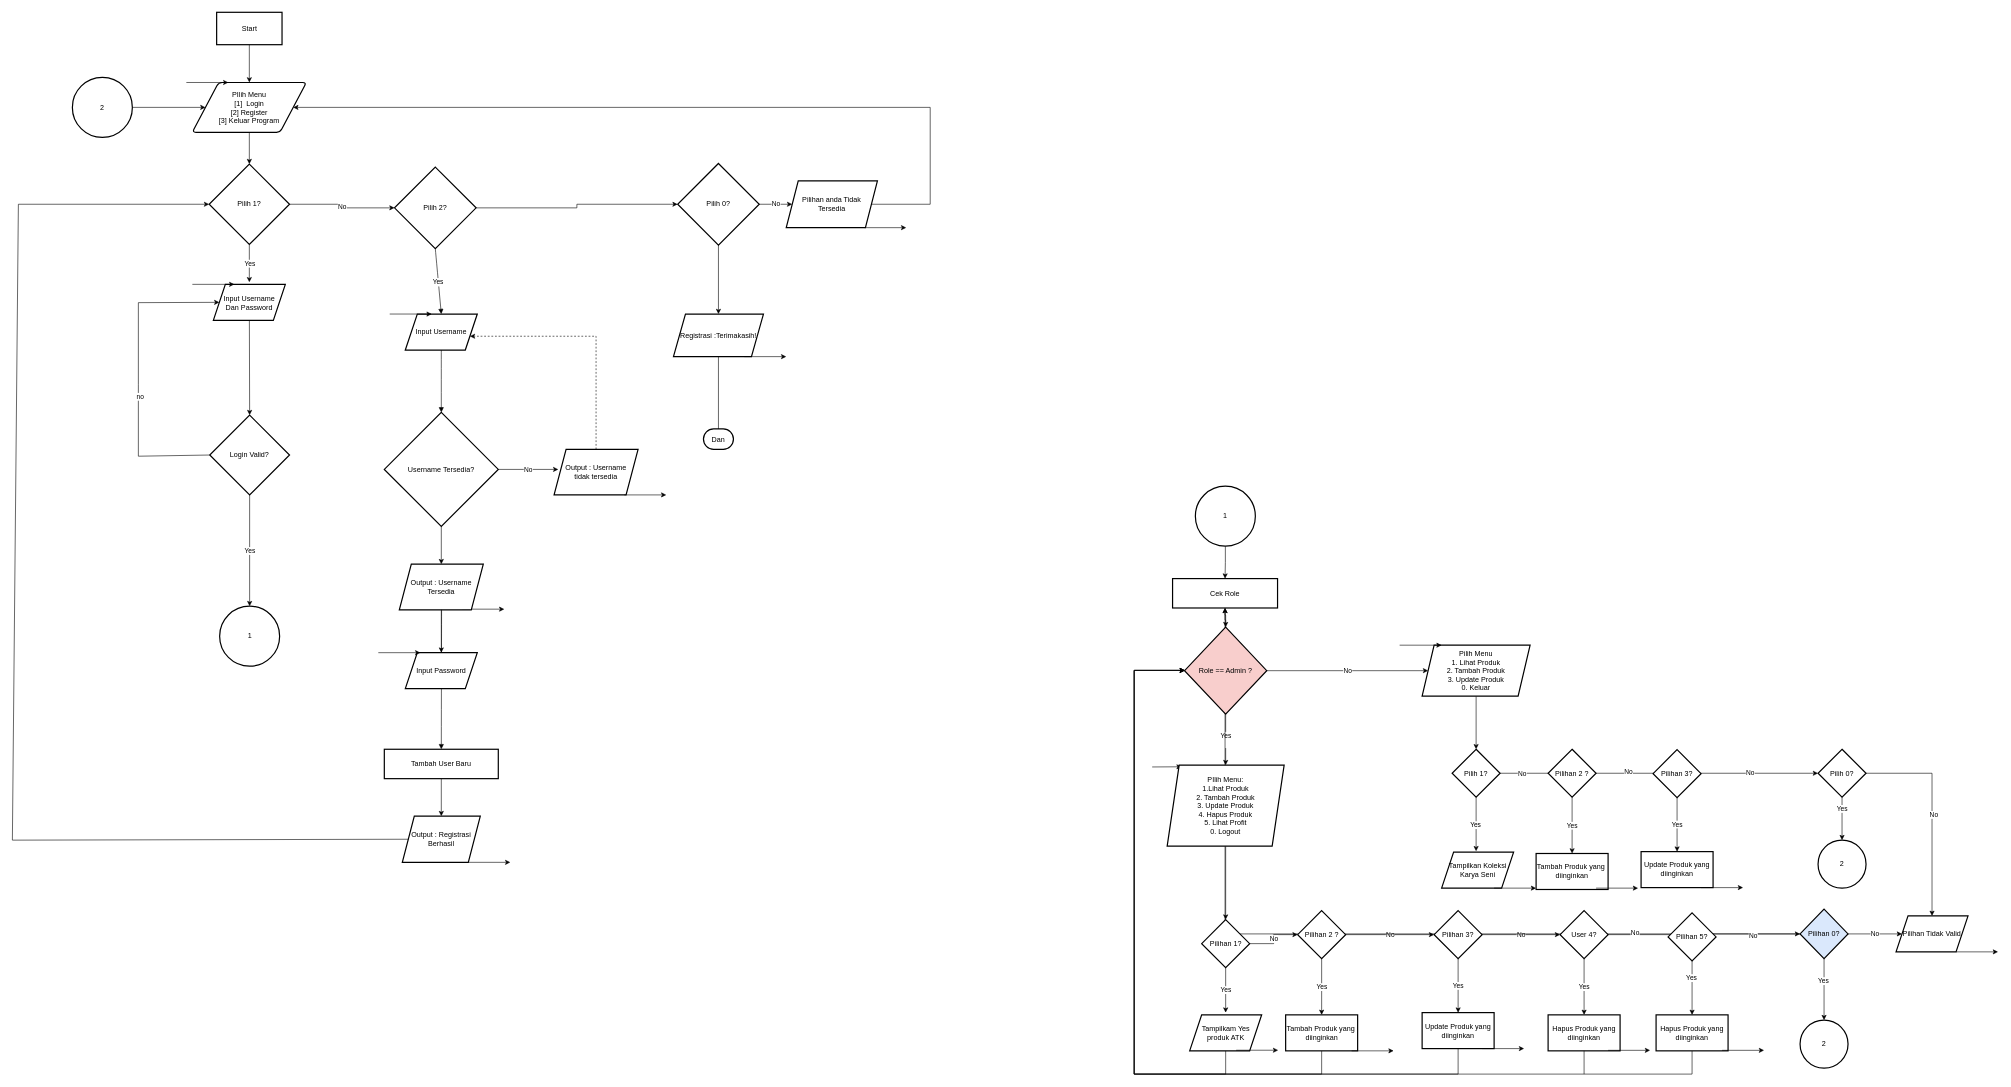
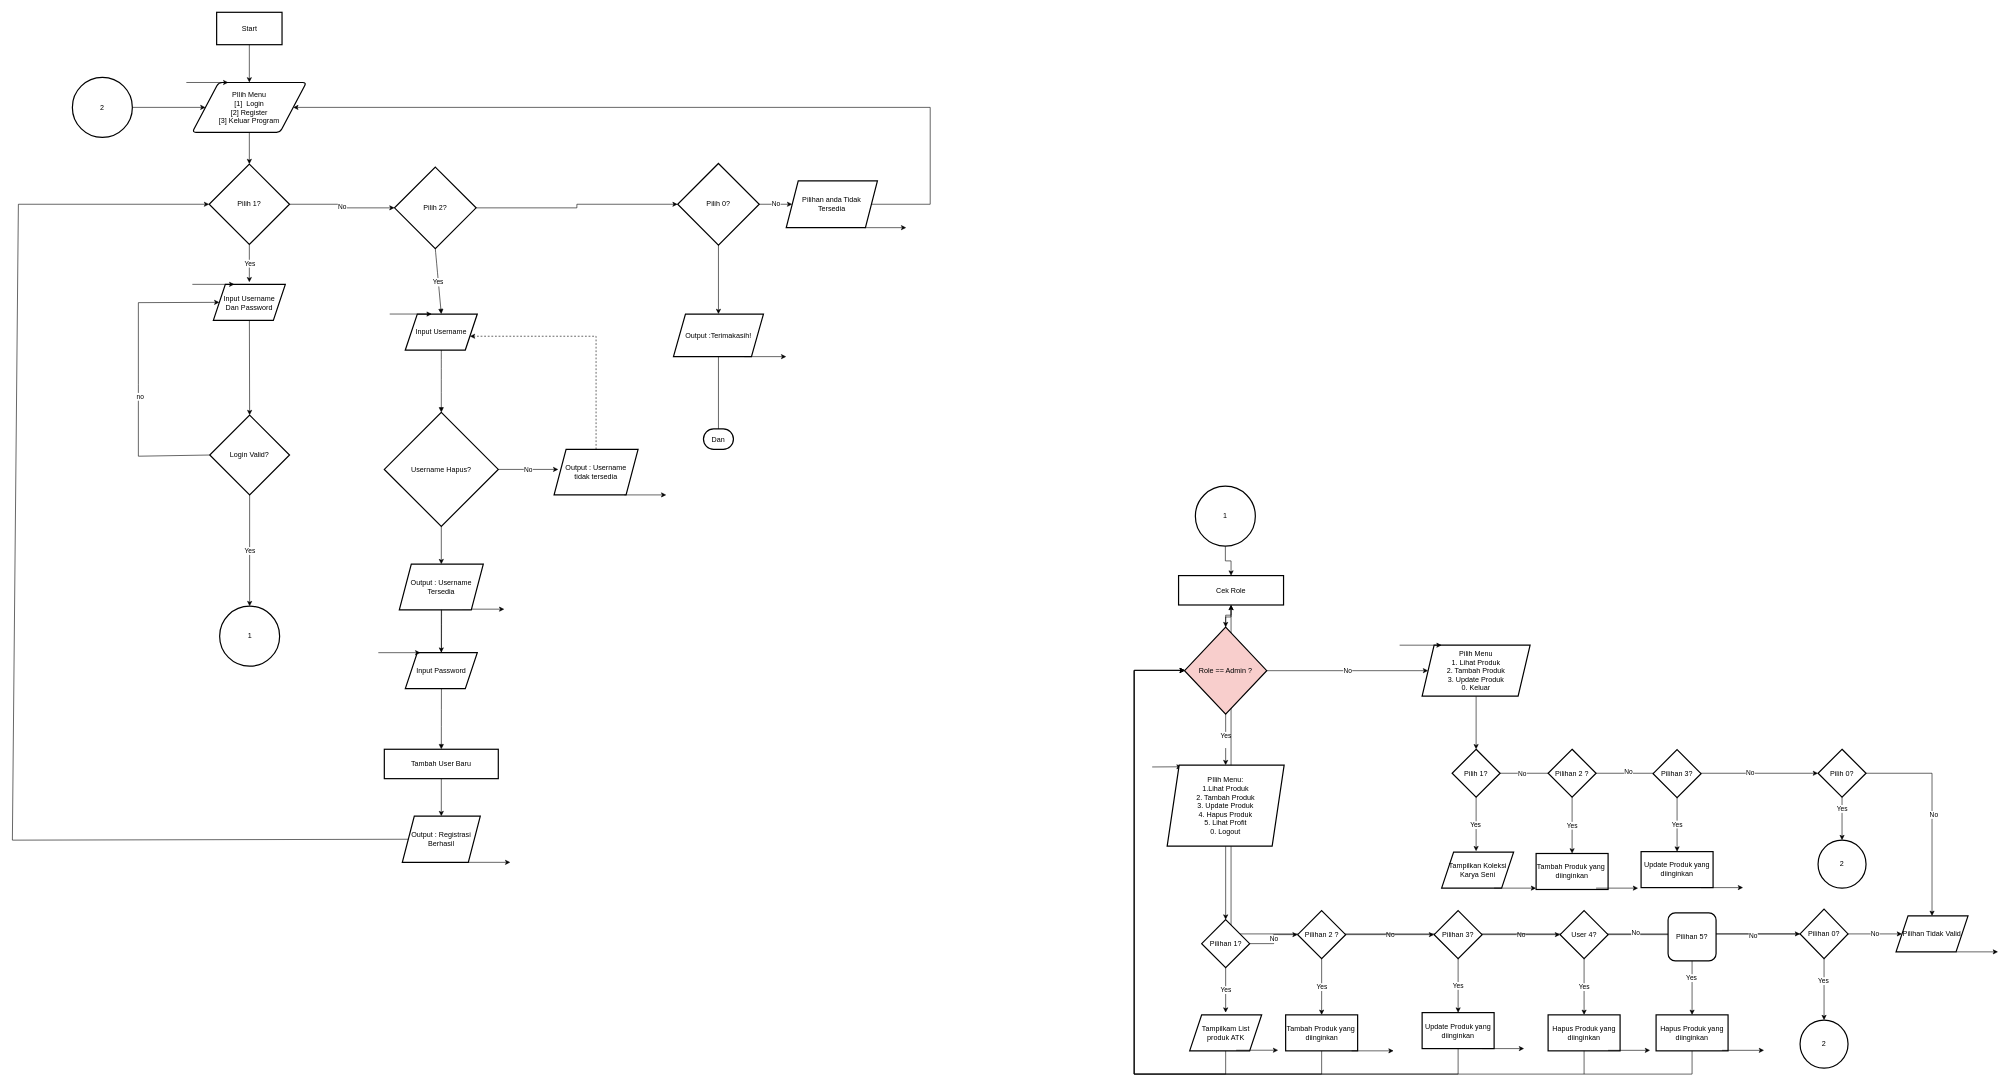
(719, 336) -> (719, 336)
(441, 470) -> (441, 470)
(1225, 593) -> (1231, 590)
(1824, 934) -> (1824, 934)
(1692, 937) -> (1692, 937)
(1226, 1033) -> (1226, 1033)
